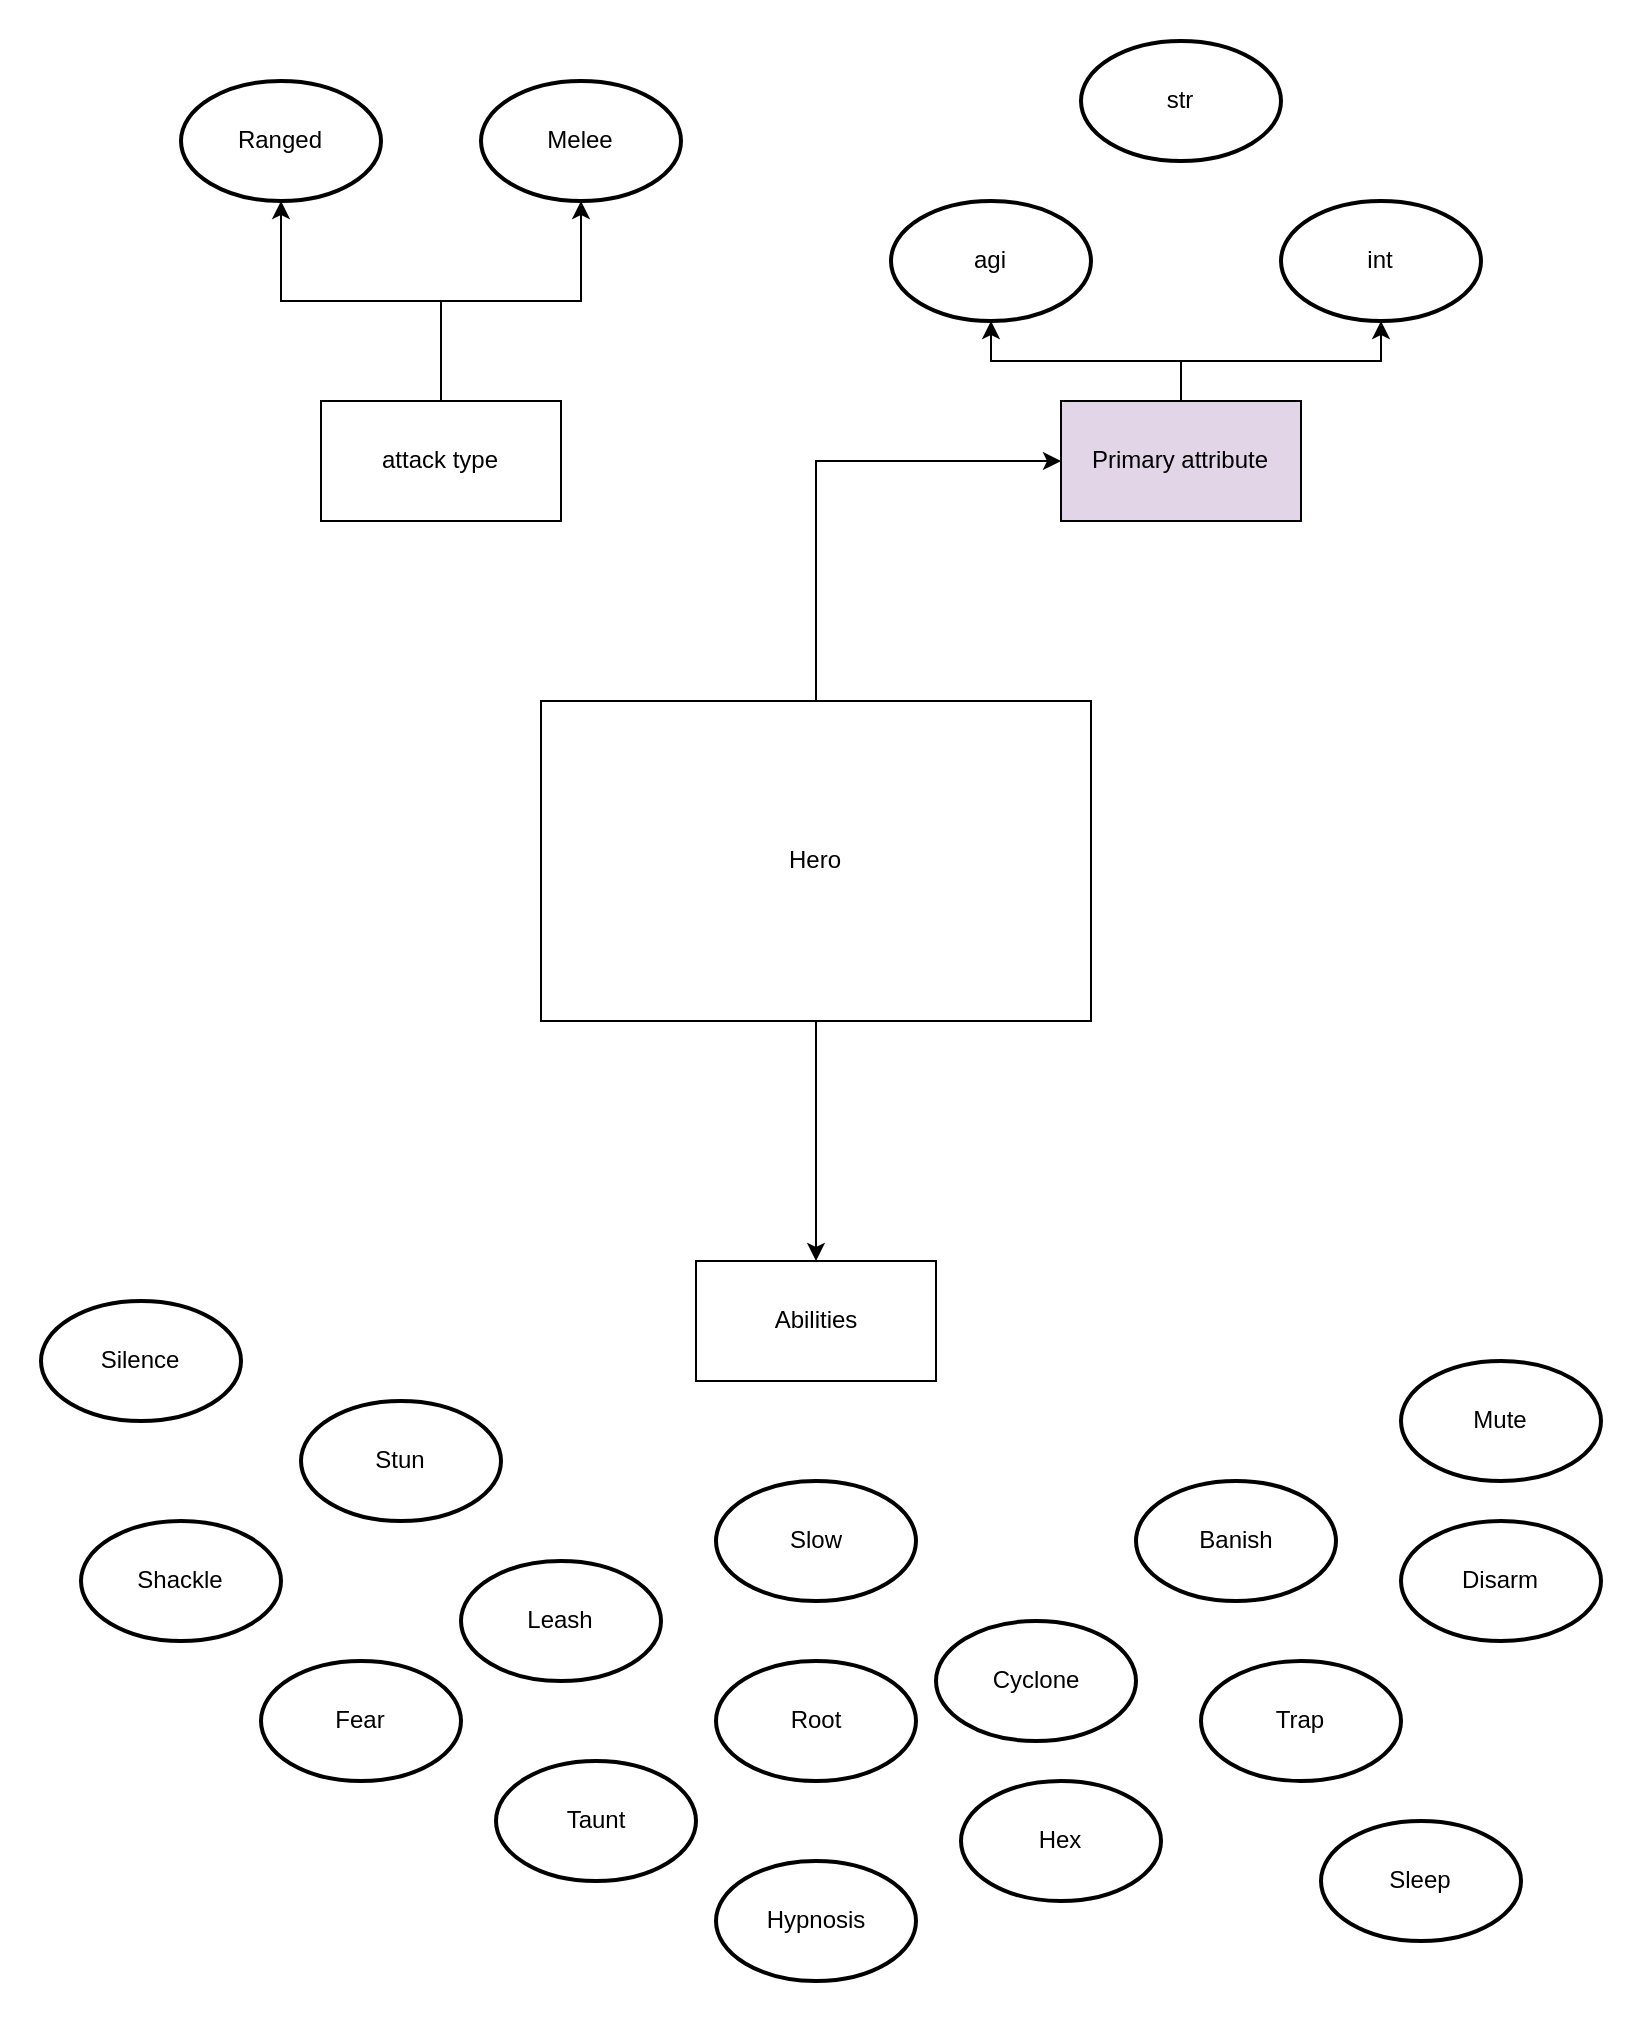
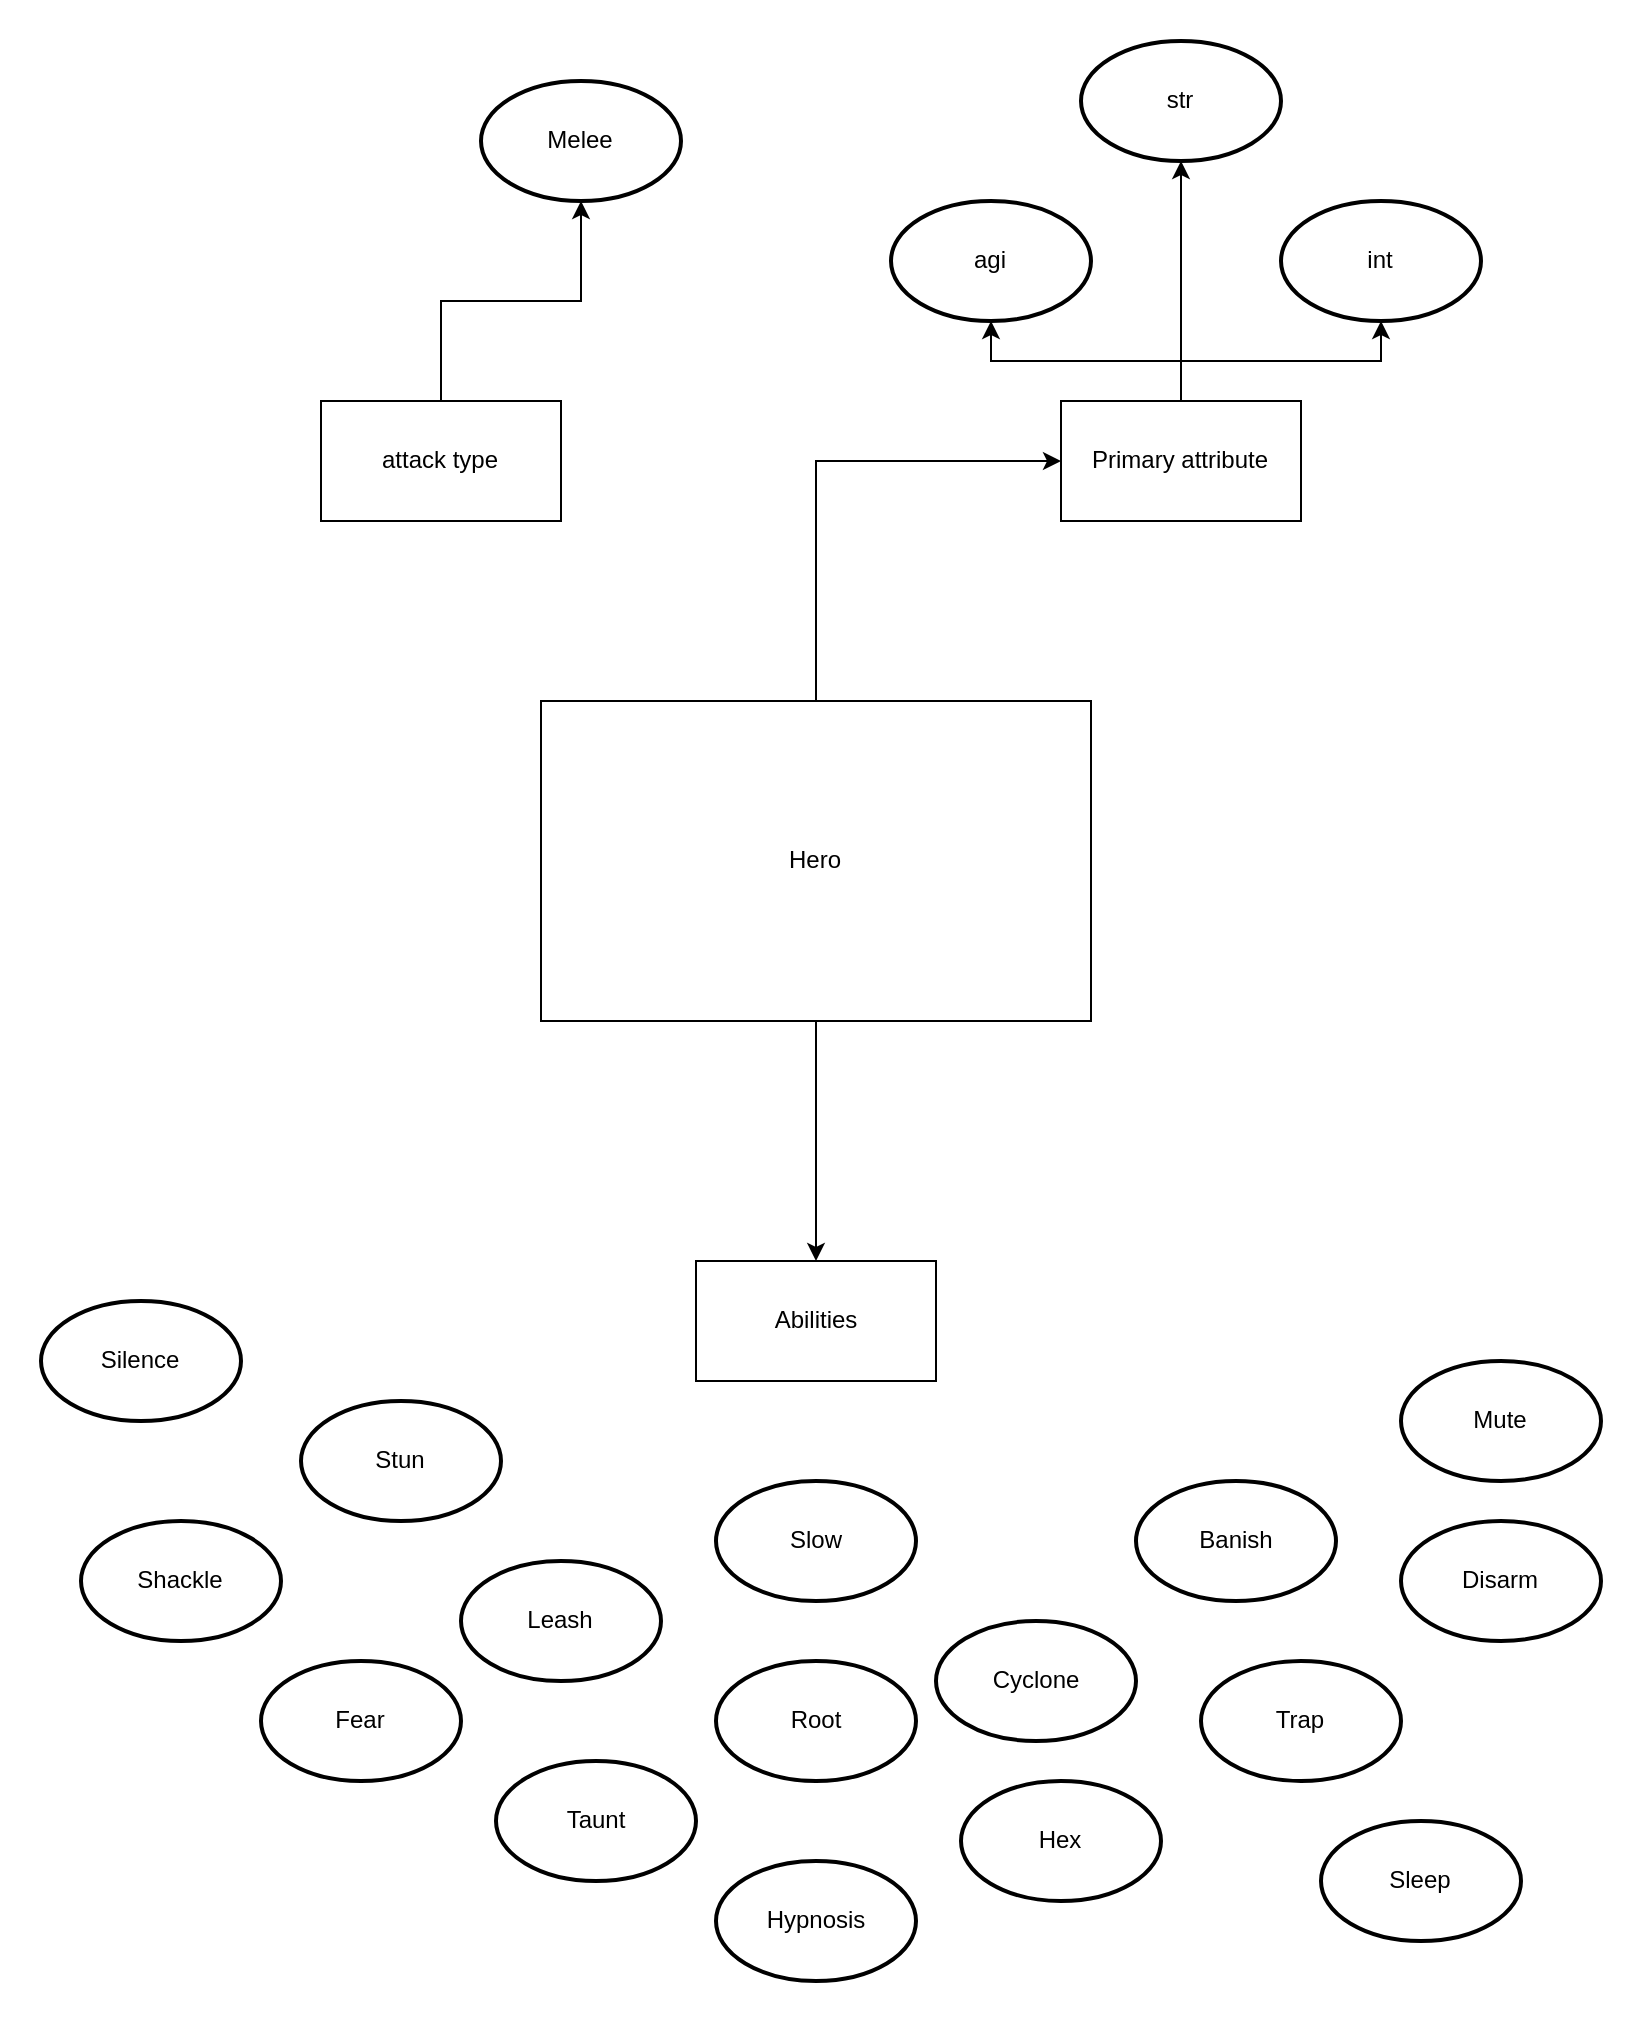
(281, 141) -> none
none -> (1181, 266)
(316, 301) -> none
(1181, 461) -> (1181, 461)
